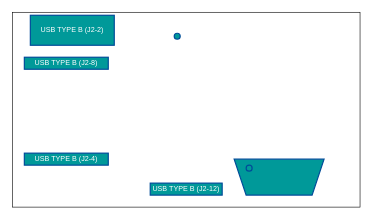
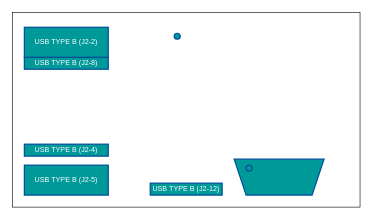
(72, 30) -> (66, 42)
(66, 159) -> (66, 150)
none -> (66, 180)
